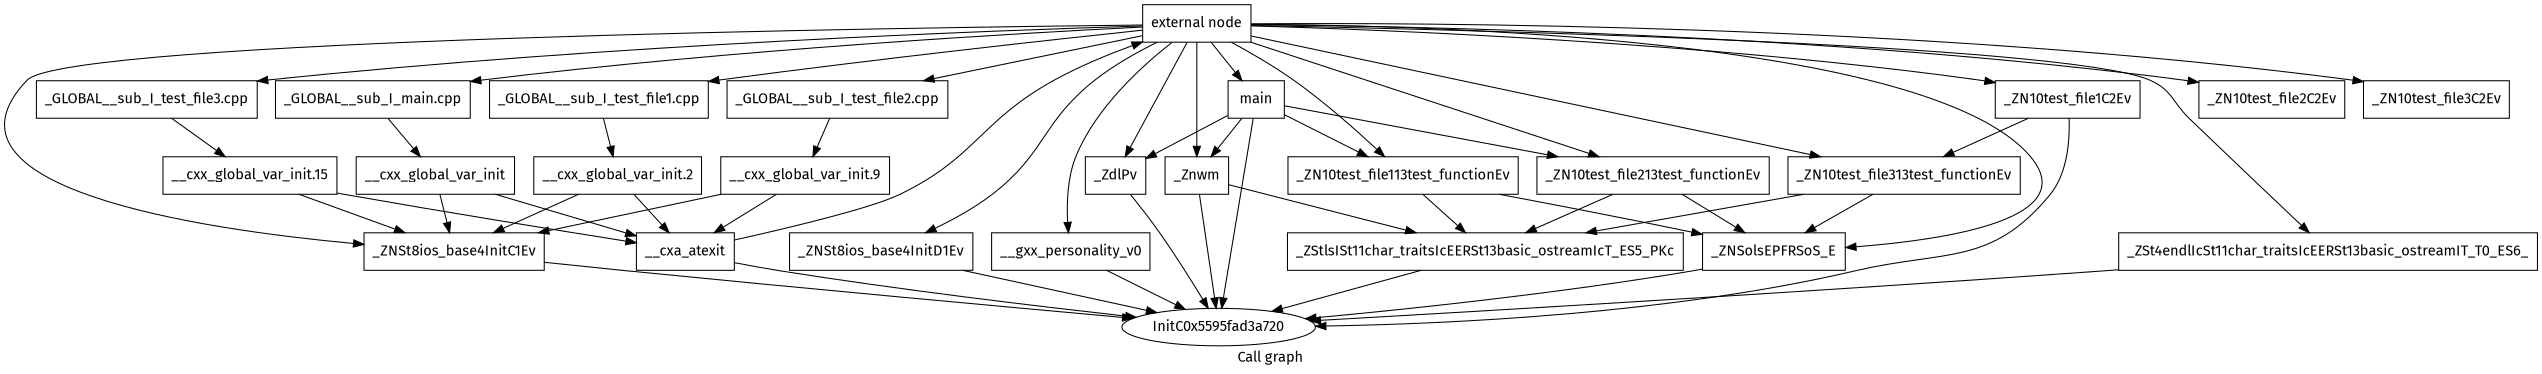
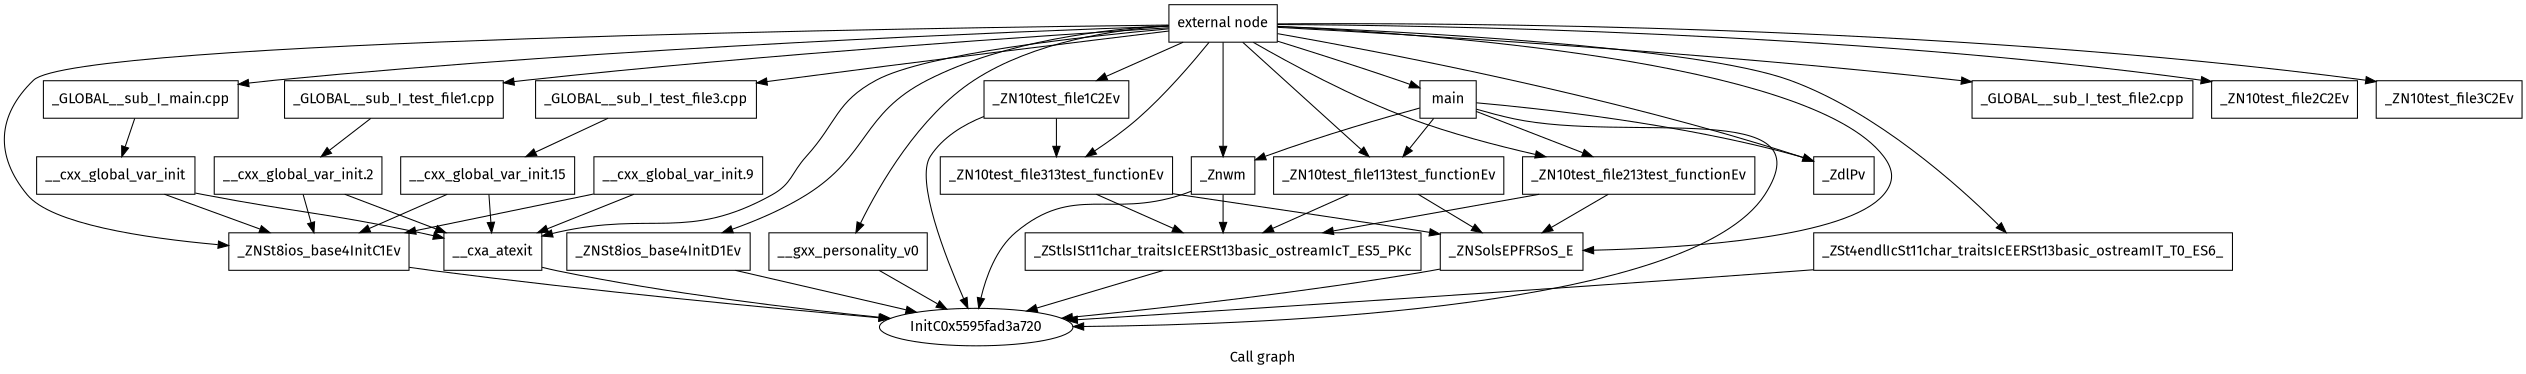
(823, 133) -> none
(946, 167) -> (843, 106)
(1168, 246) -> none
